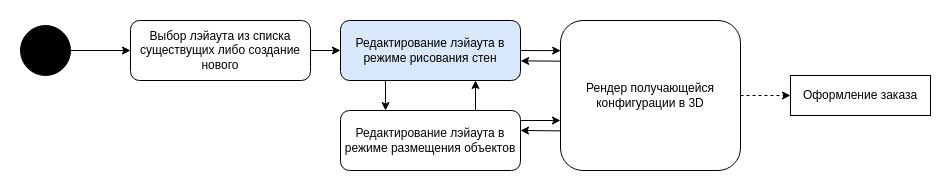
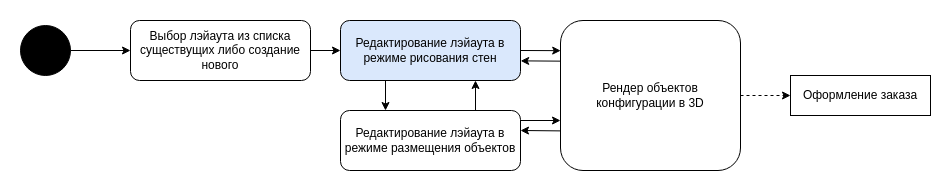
(651, 96) -> (651, 96)
